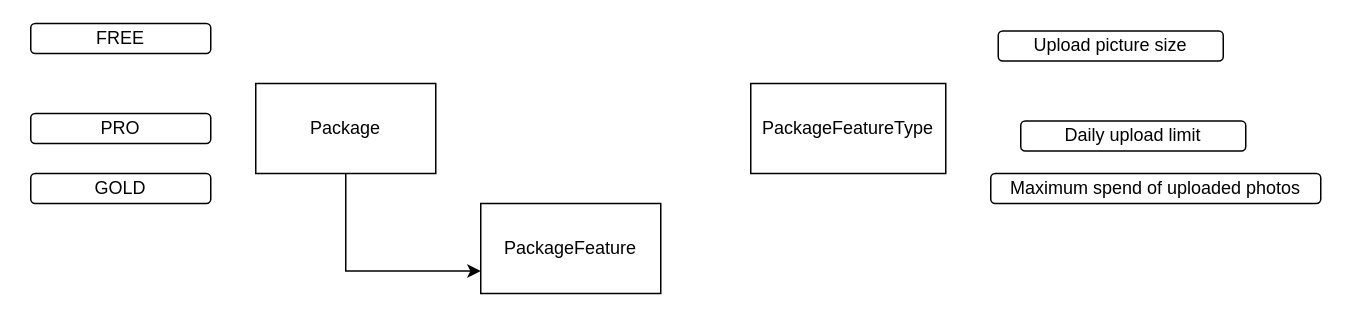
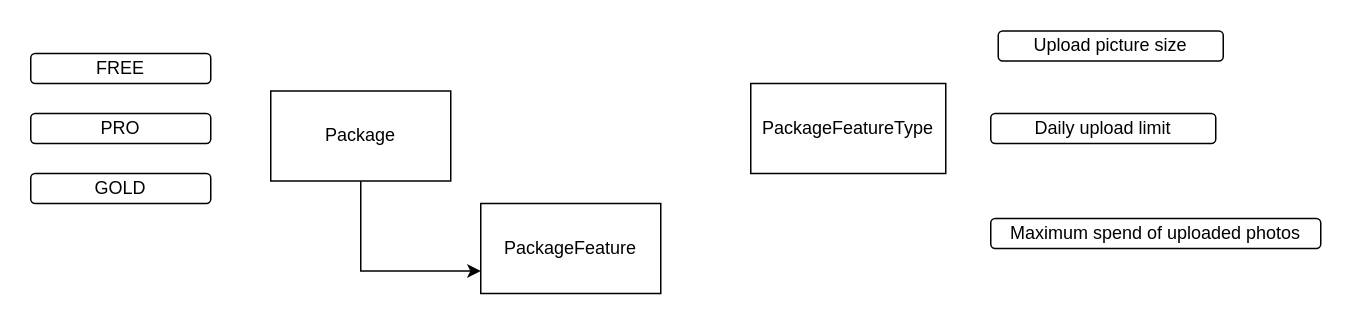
(121, 38) -> (121, 68)
(346, 128) -> (361, 136)
(1133, 136) -> (1103, 128)
(1156, 188) -> (1156, 233)
